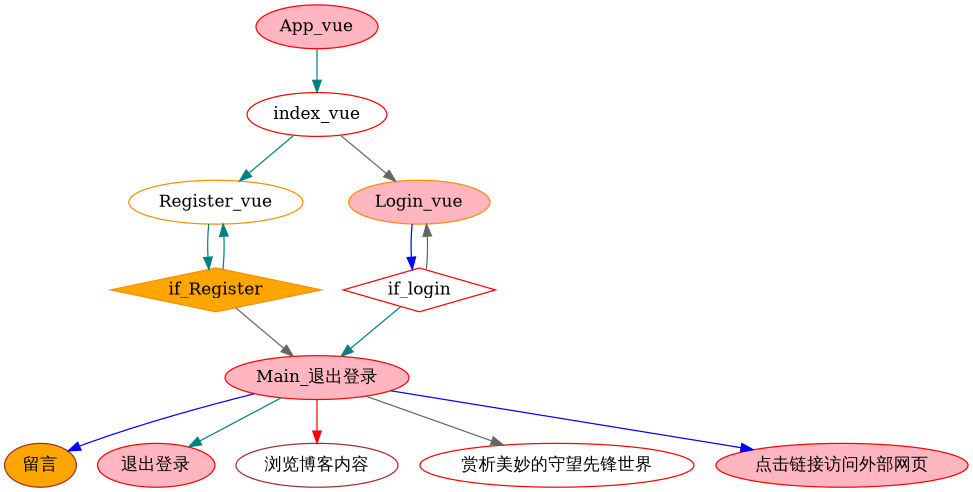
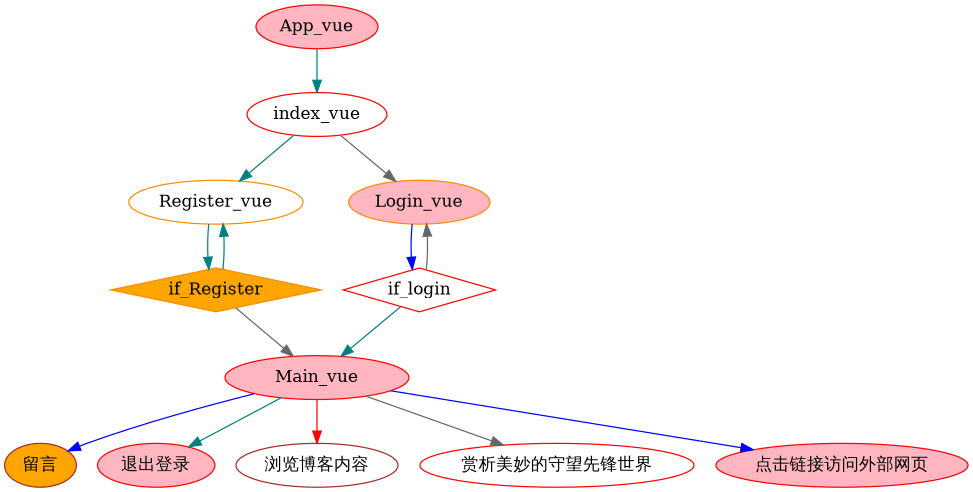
(317, 378) -> (317, 378)
